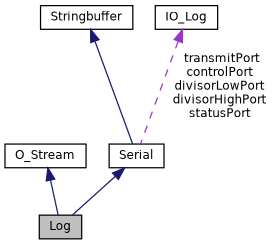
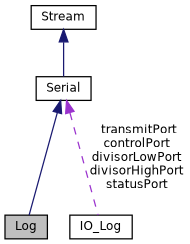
(87, 17) -> (64, 17)
(159, 93) -> (84, 164)
(46, 156) -> none
